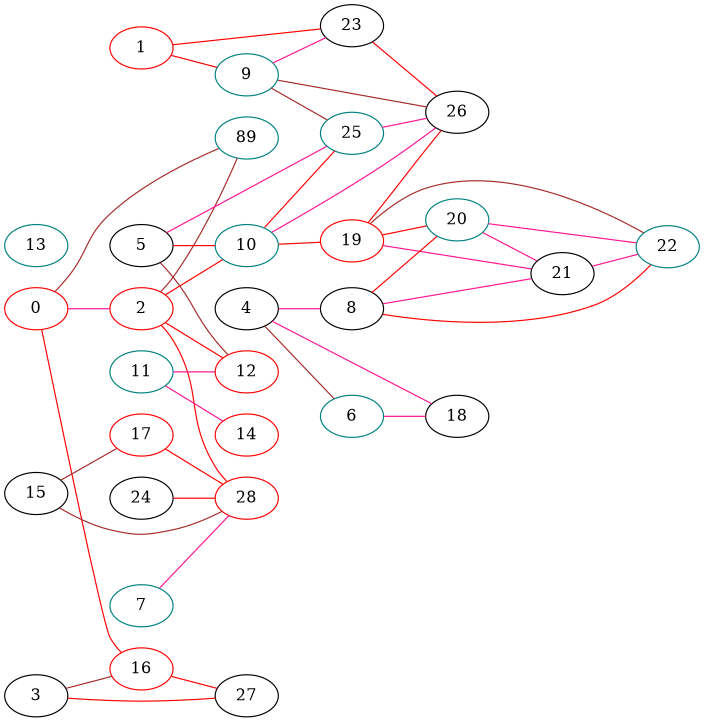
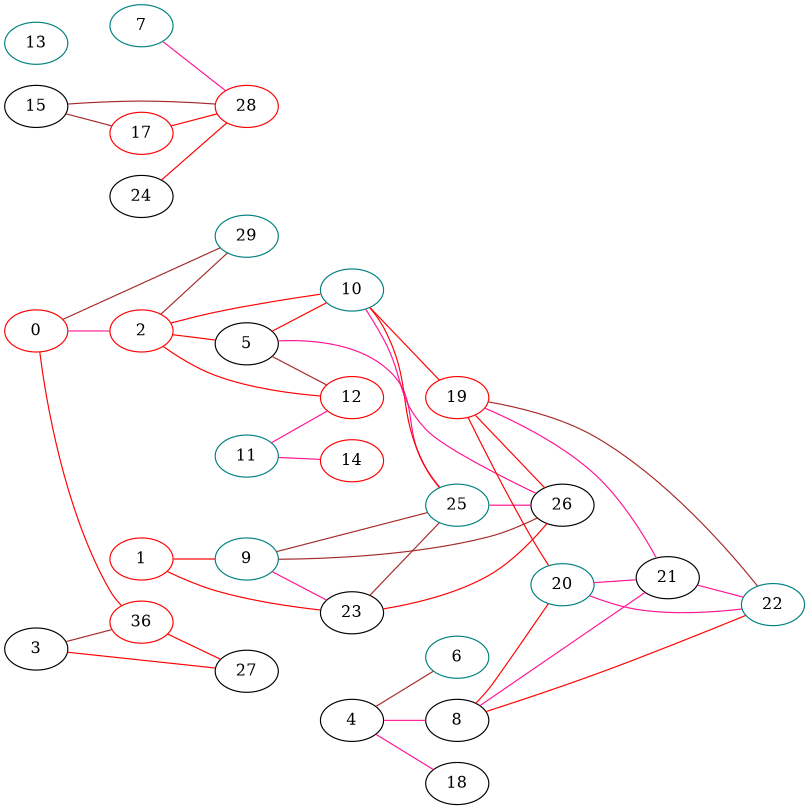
(247, 138) -> (247, 236)
(192, 391) -> (194, 337)
(405, 416) -> none
none -> (403, 561)
(142, 669) -> (142, 622)
